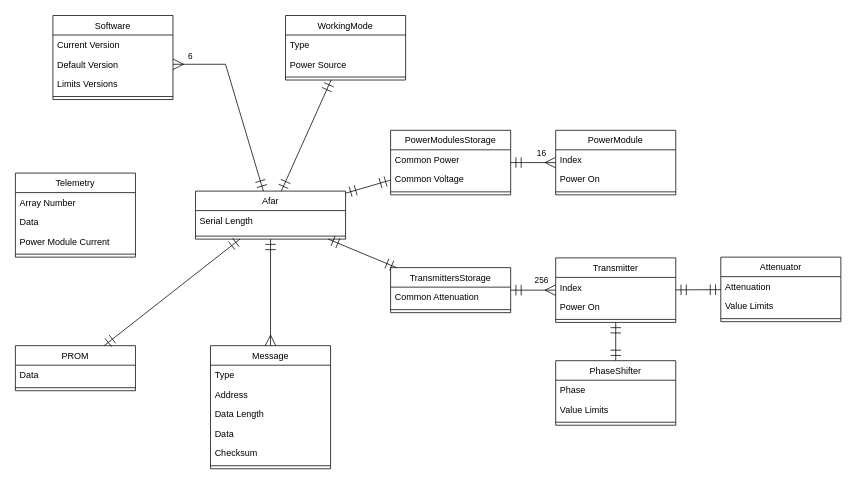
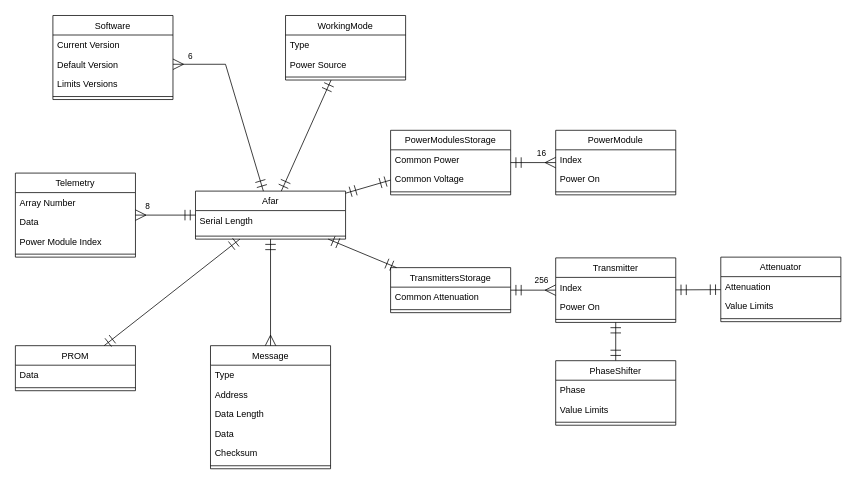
none -> (165, 215)
(66, 242) -> (61, 242)
